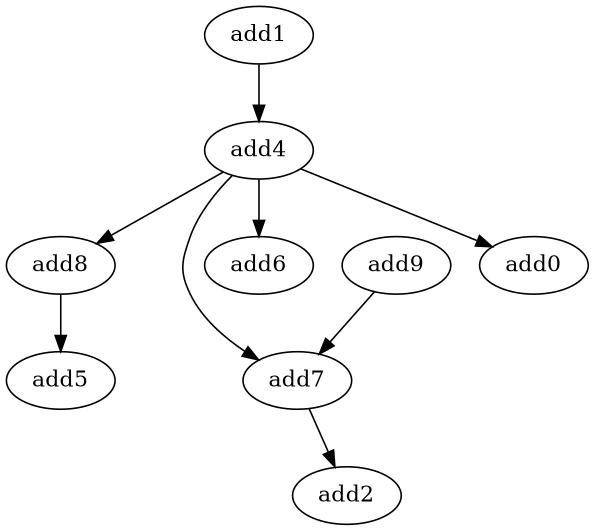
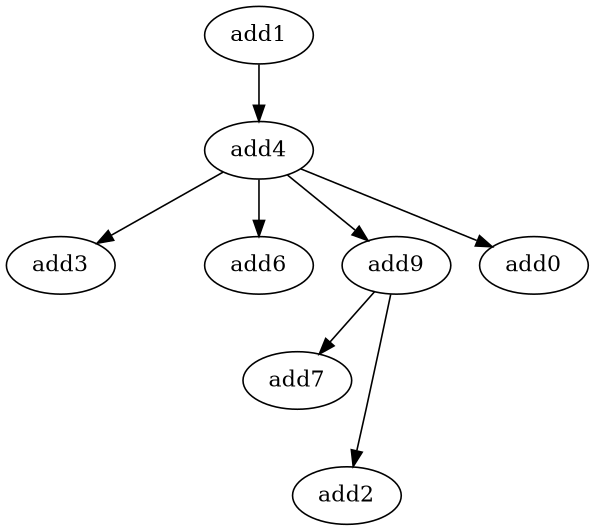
(61, 265) -> (61, 265)
(183, 268) -> (321, 203)
(61, 380) -> none
(319, 430) -> (374, 373)
